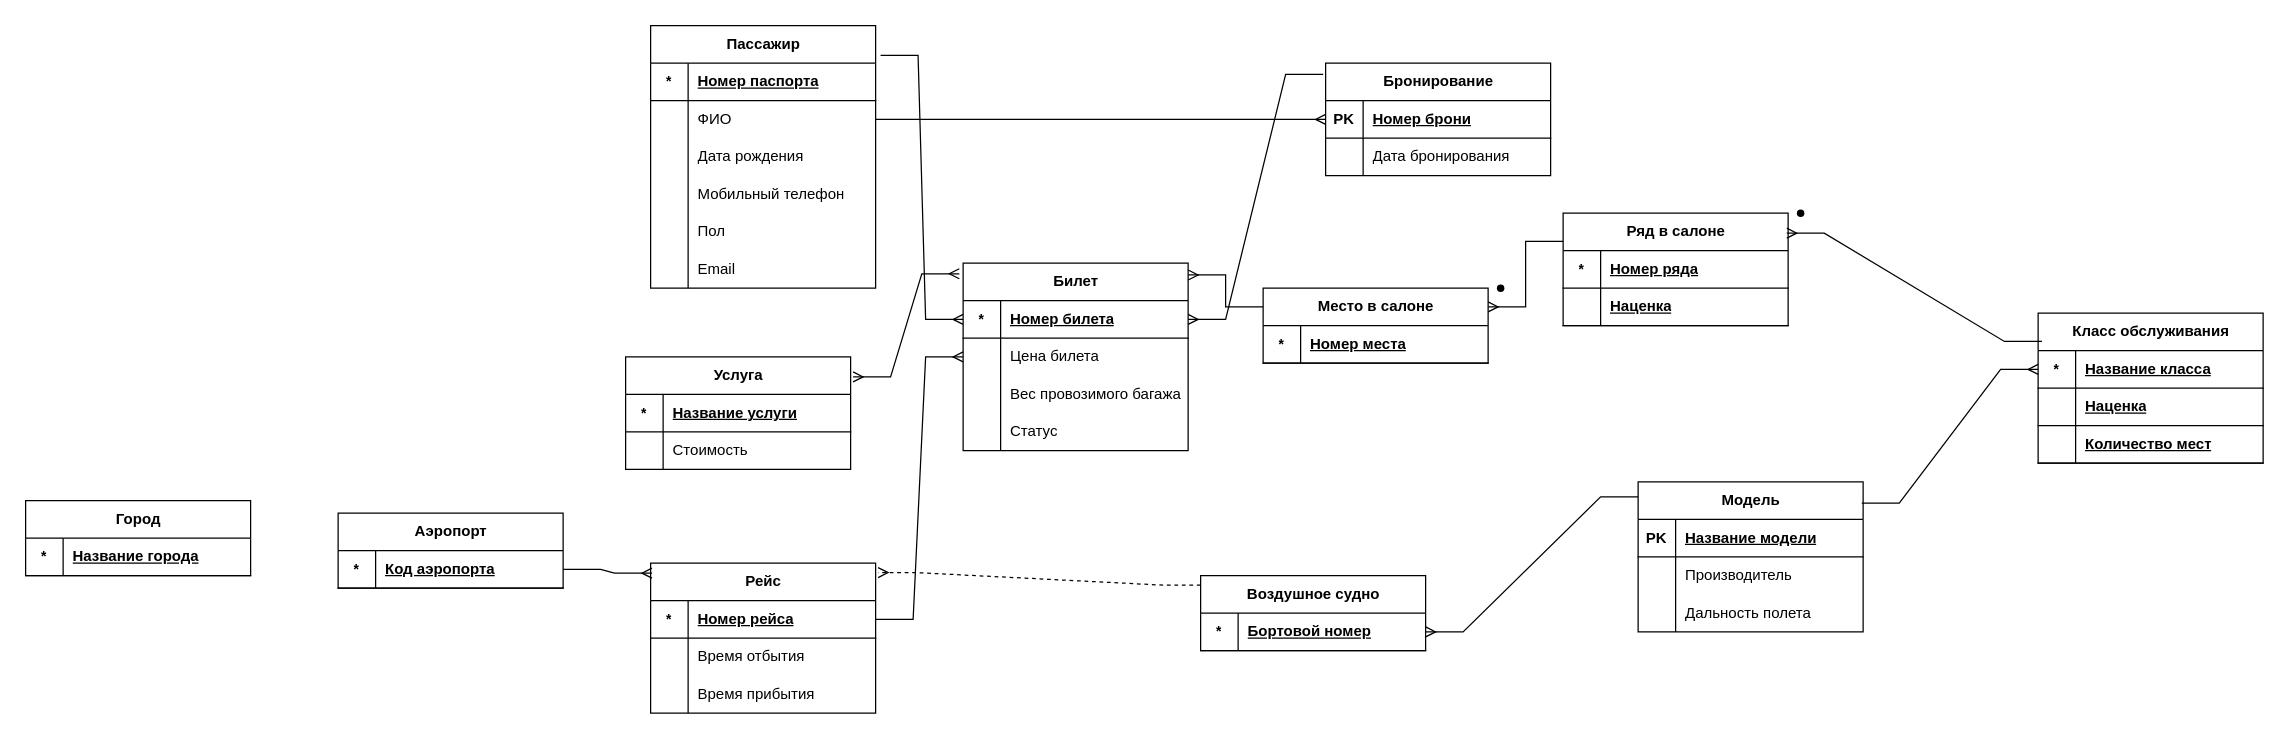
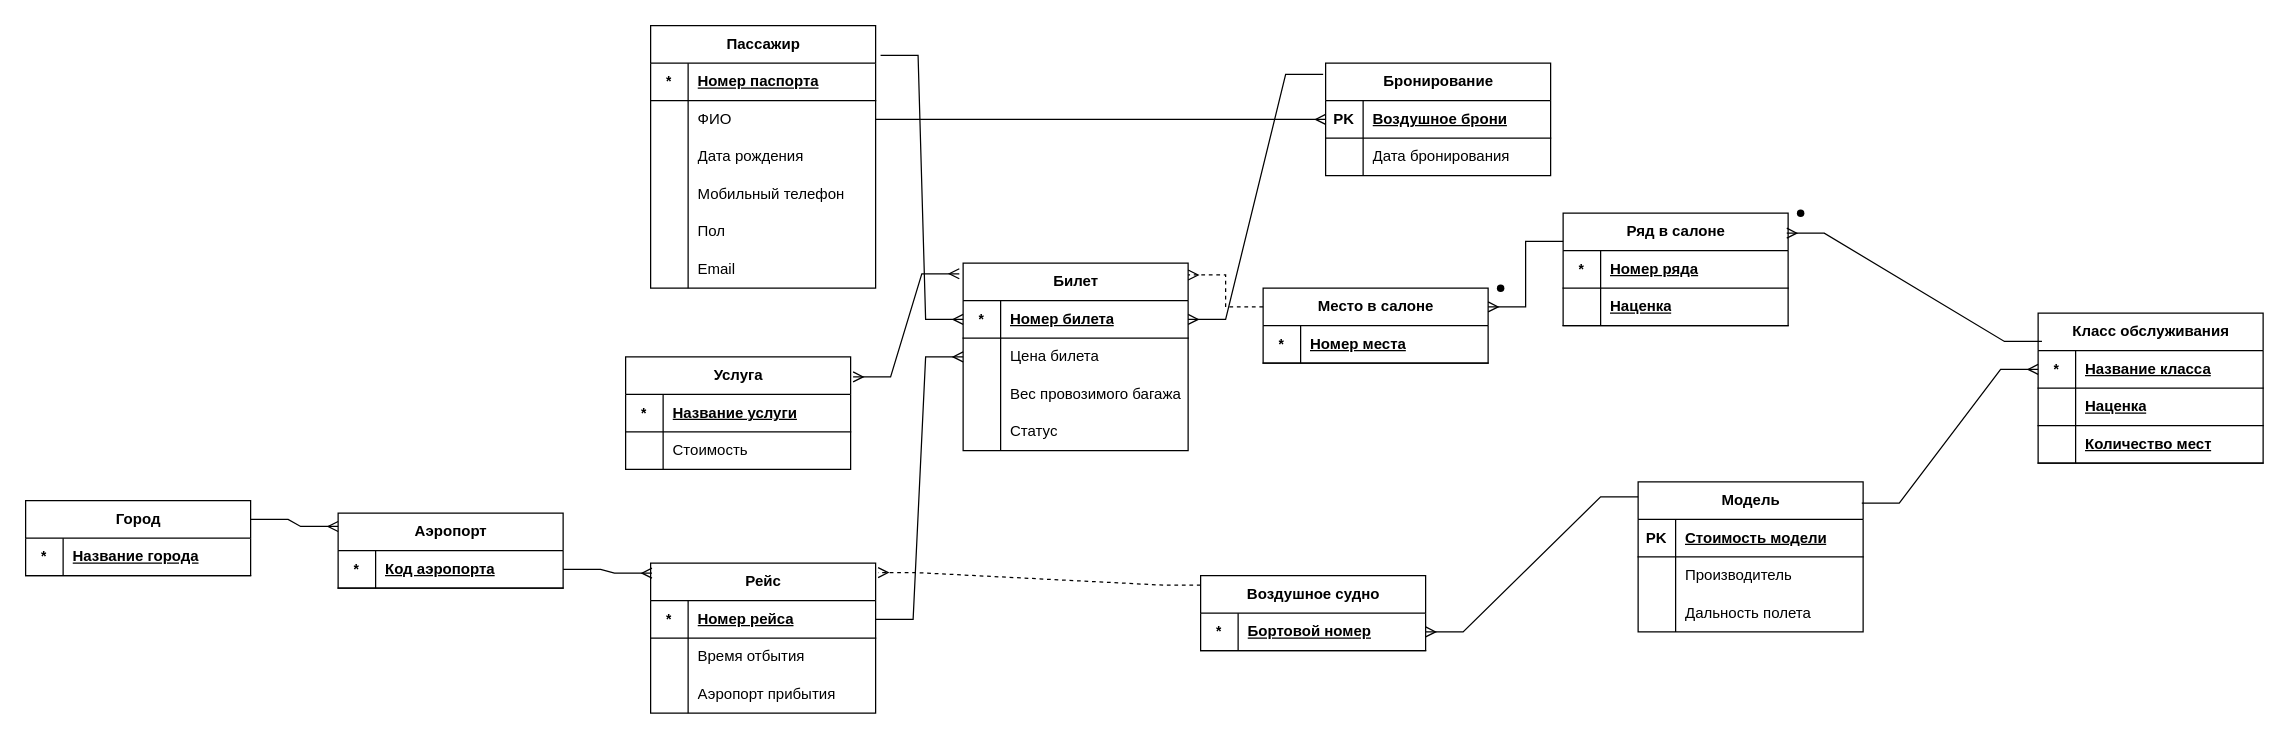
(1417, 119) -> (1434, 119)
(1226, 289) -> (1226, 289)
none -> (294, 523)
(1747, 538) -> (1751, 538)
(755, 694) -> (768, 694)
